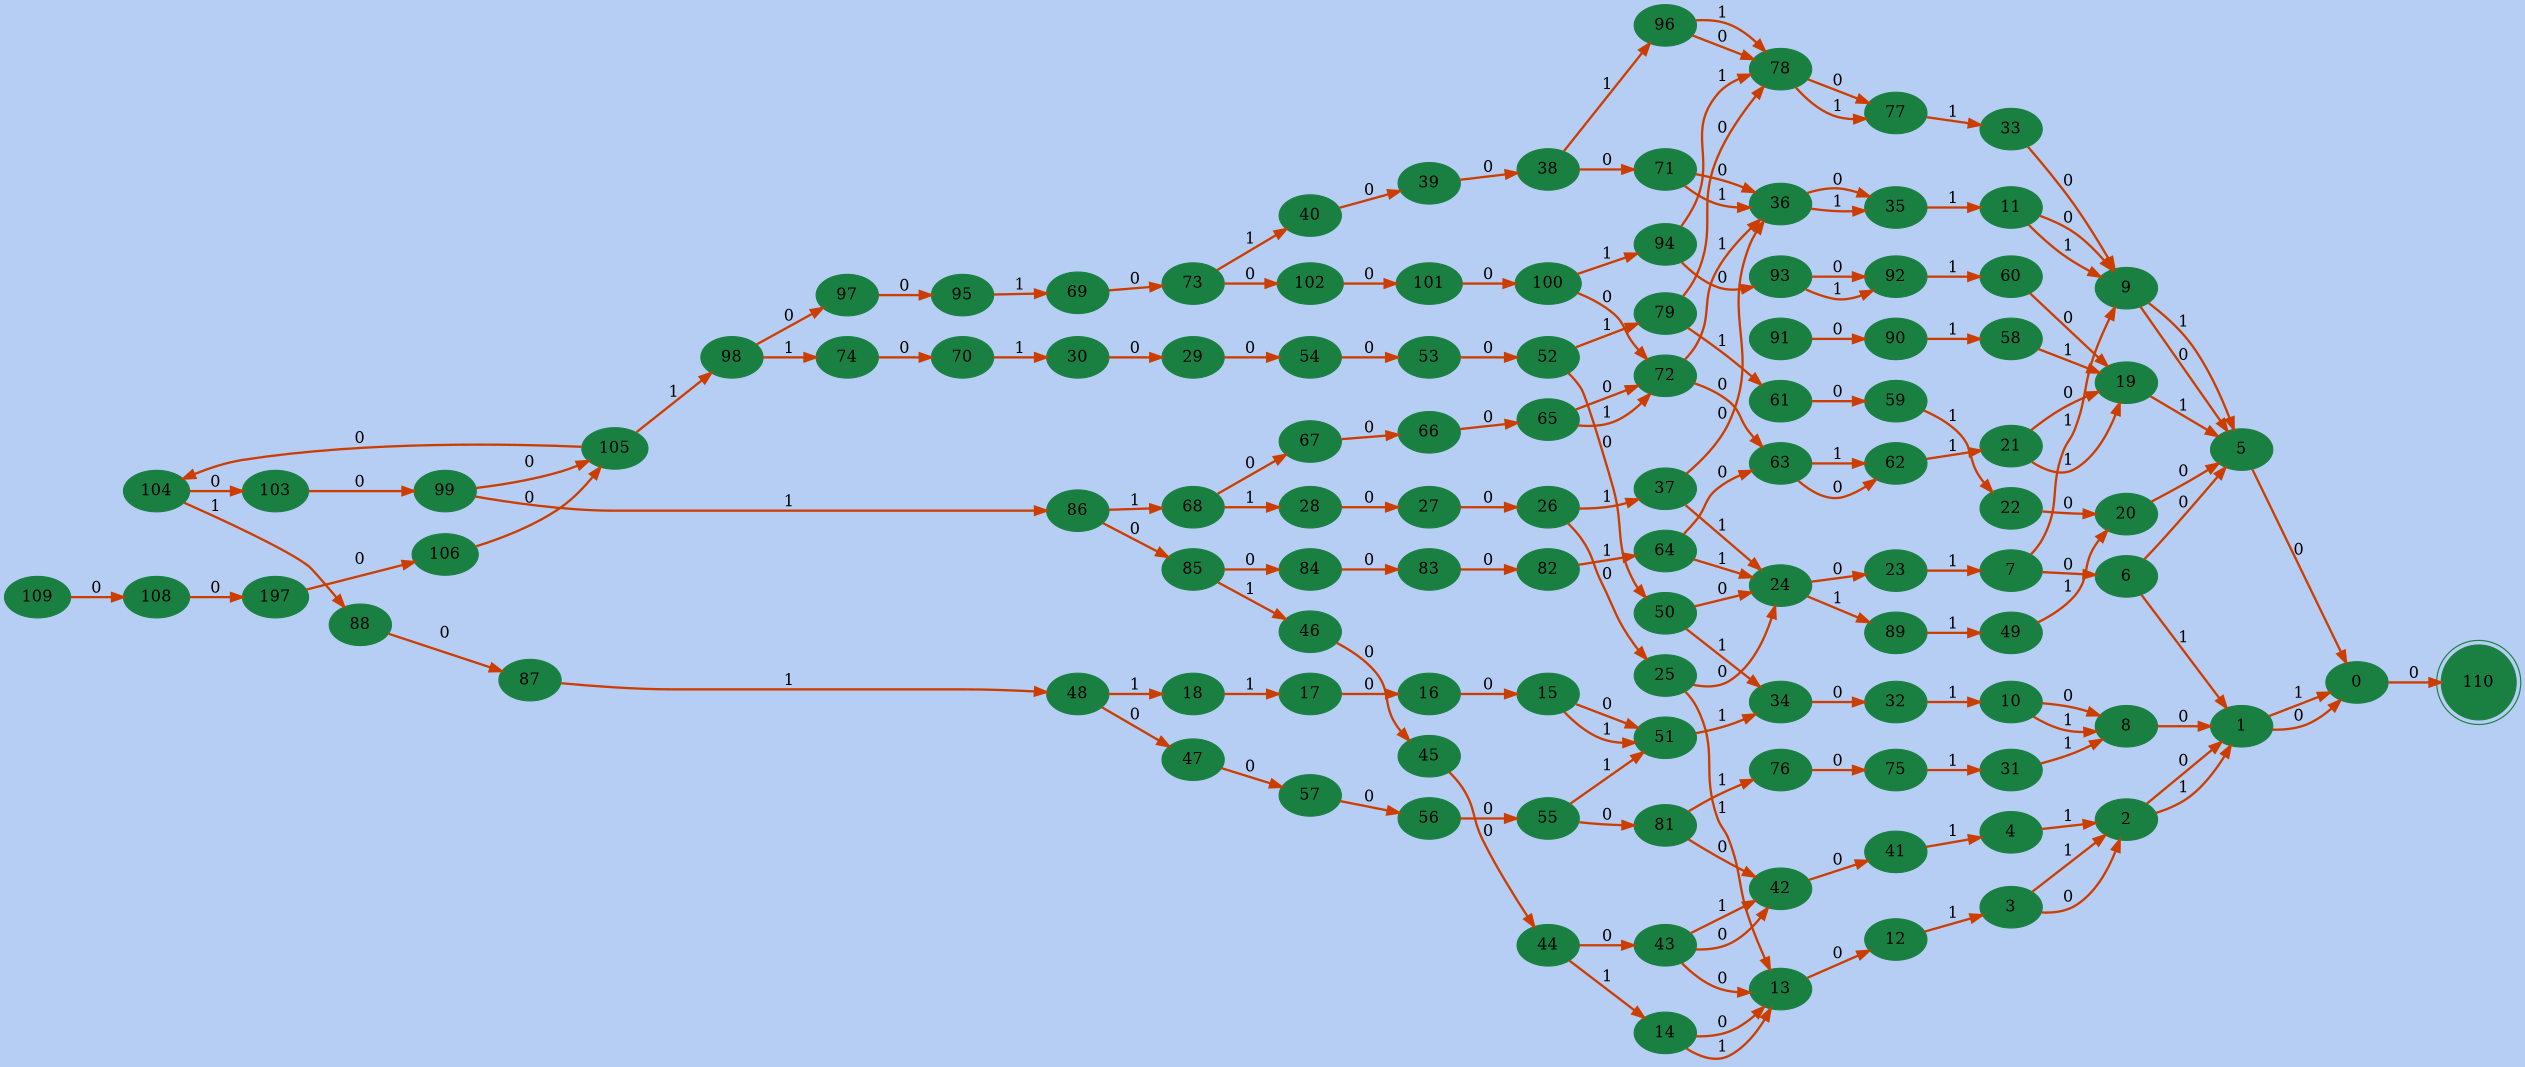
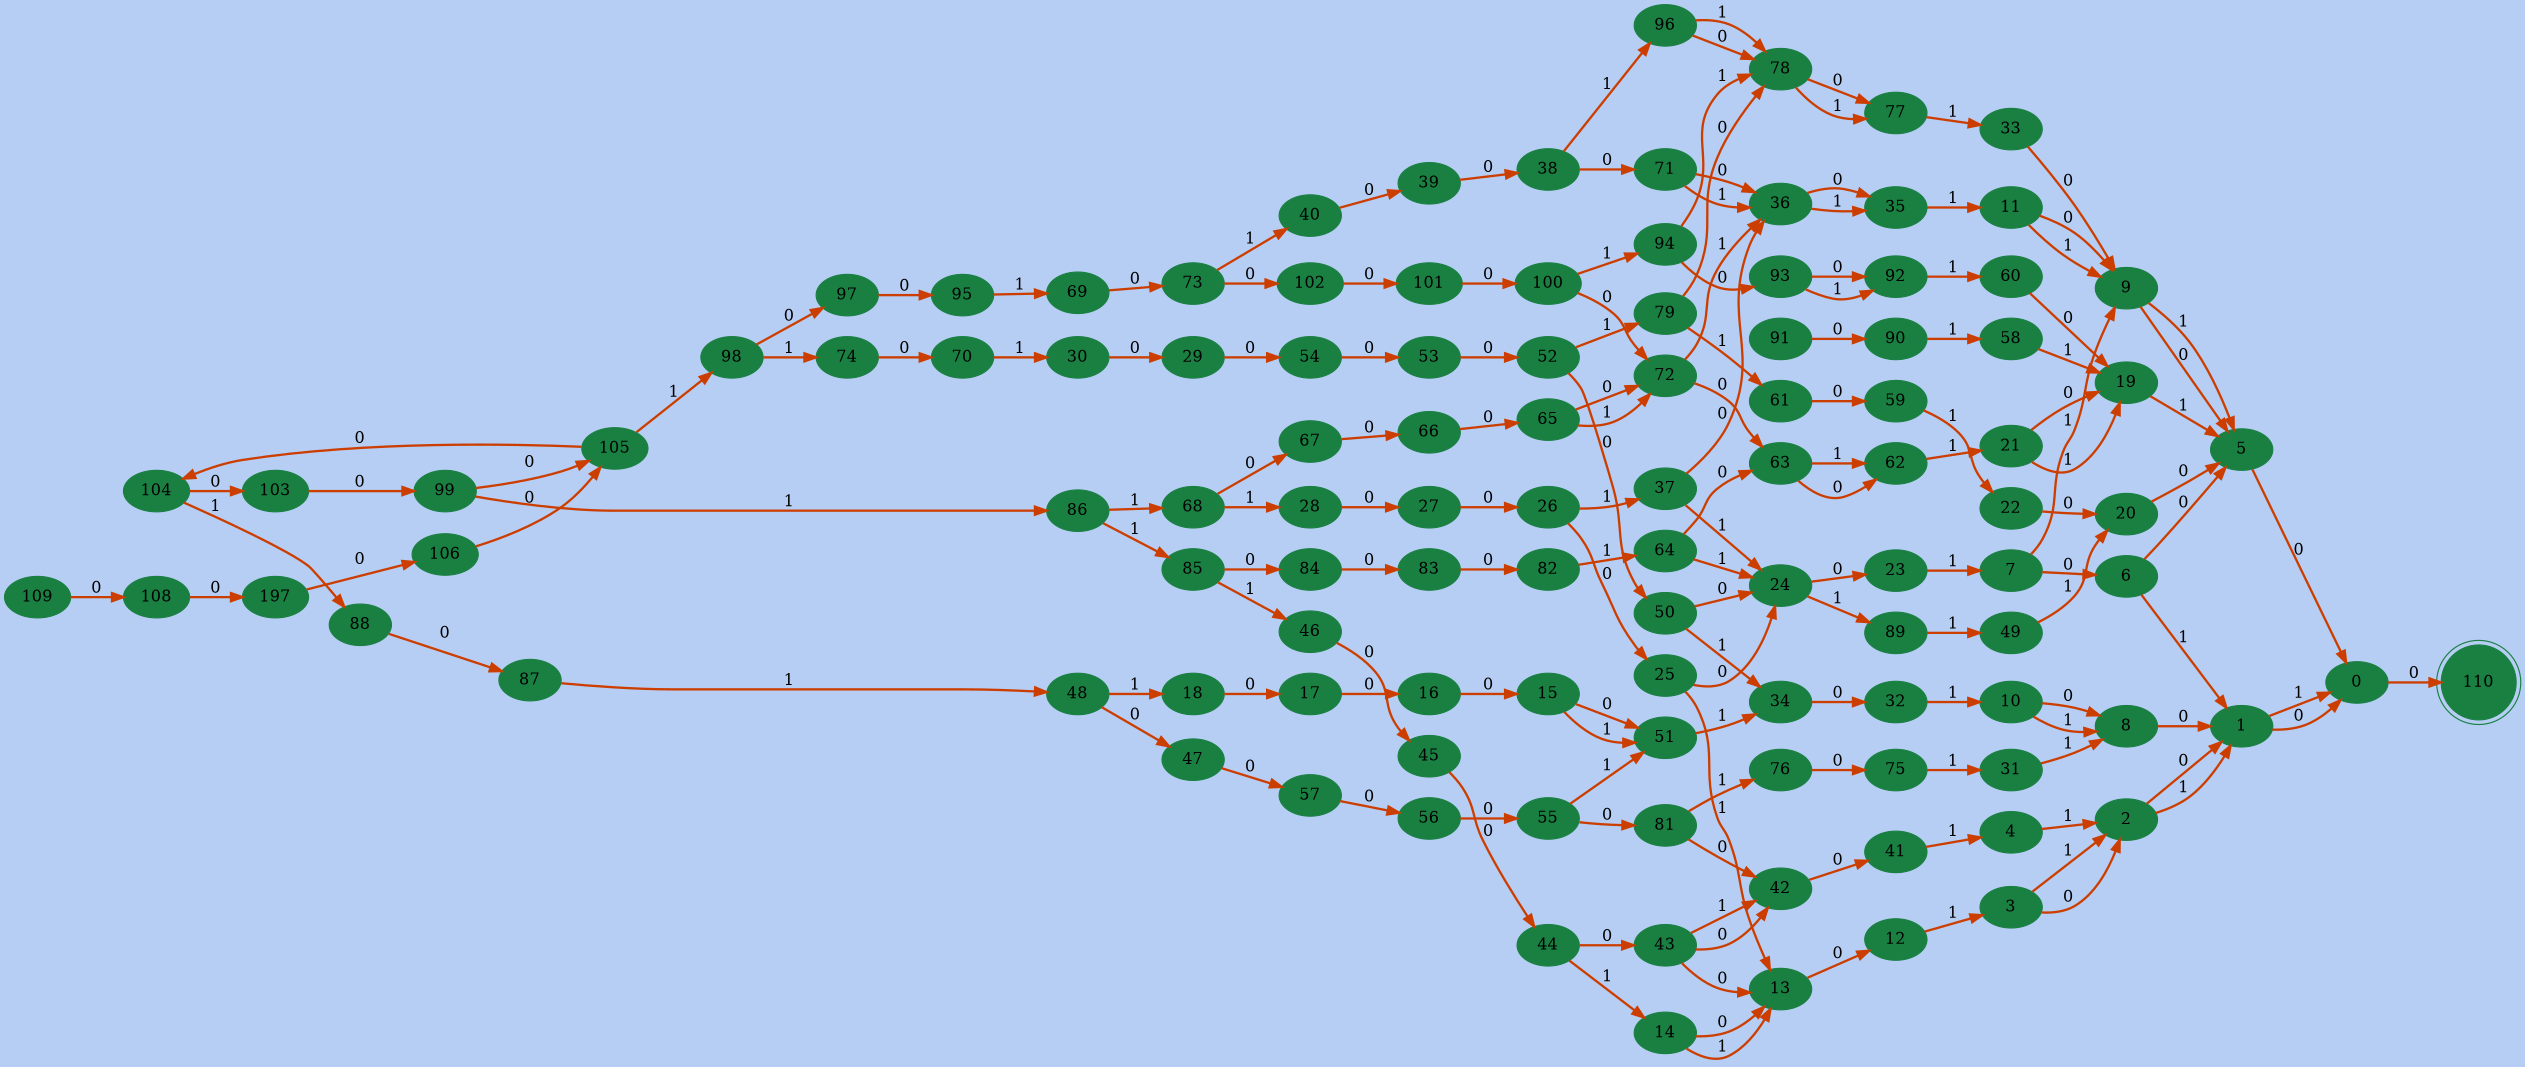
(1135, 530) -> (1135, 530)
(1251, 685) -> (1251, 685)
